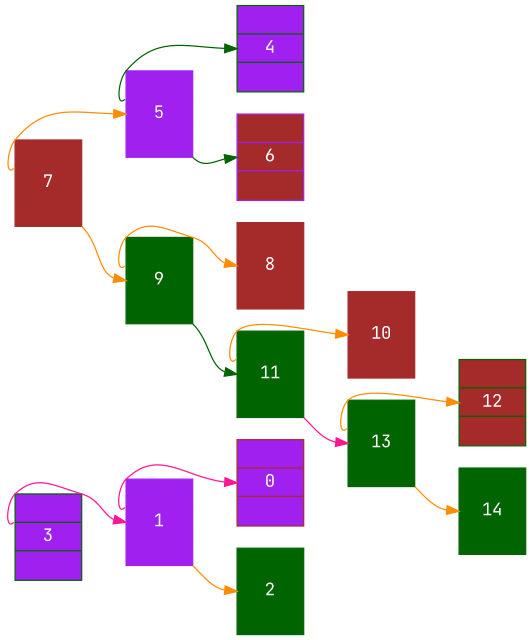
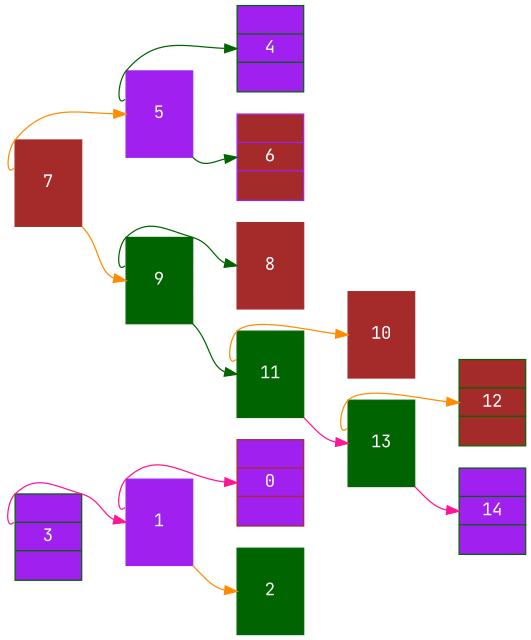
(161, 228) -> (161, 228)
(429, 501) -> (429, 501)
(492, 511) -> (492, 511)
